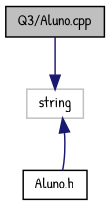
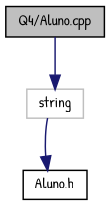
(55, 22) -> (55, 22)
(65, 152) -> (45, 137)
